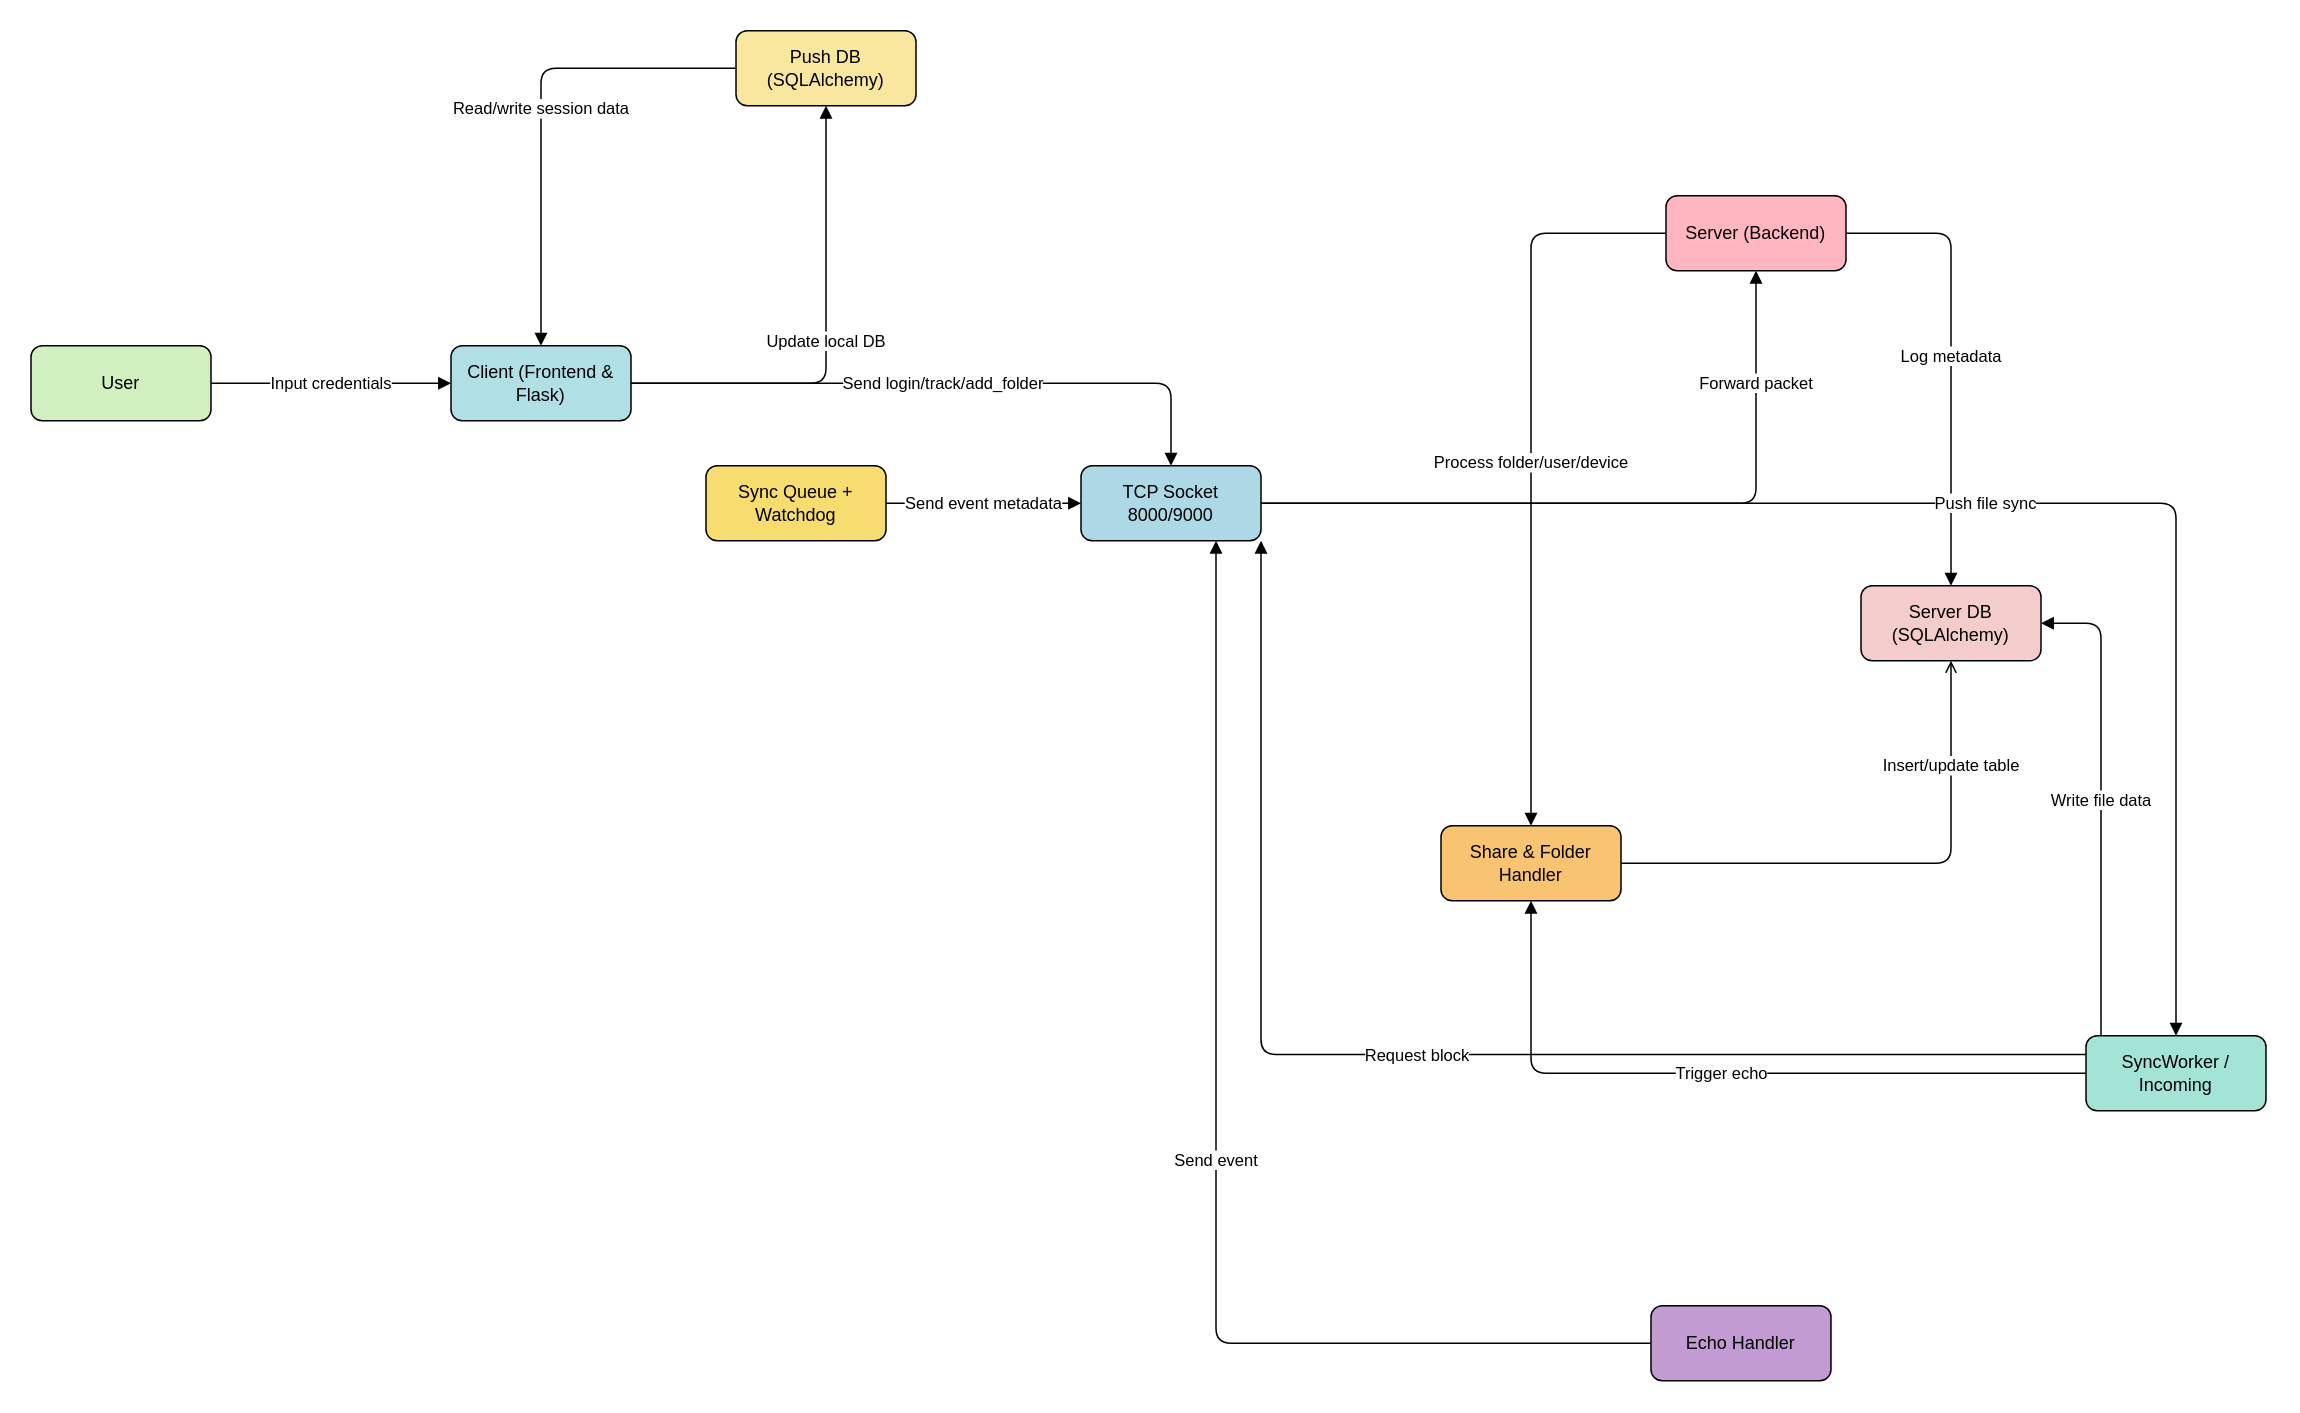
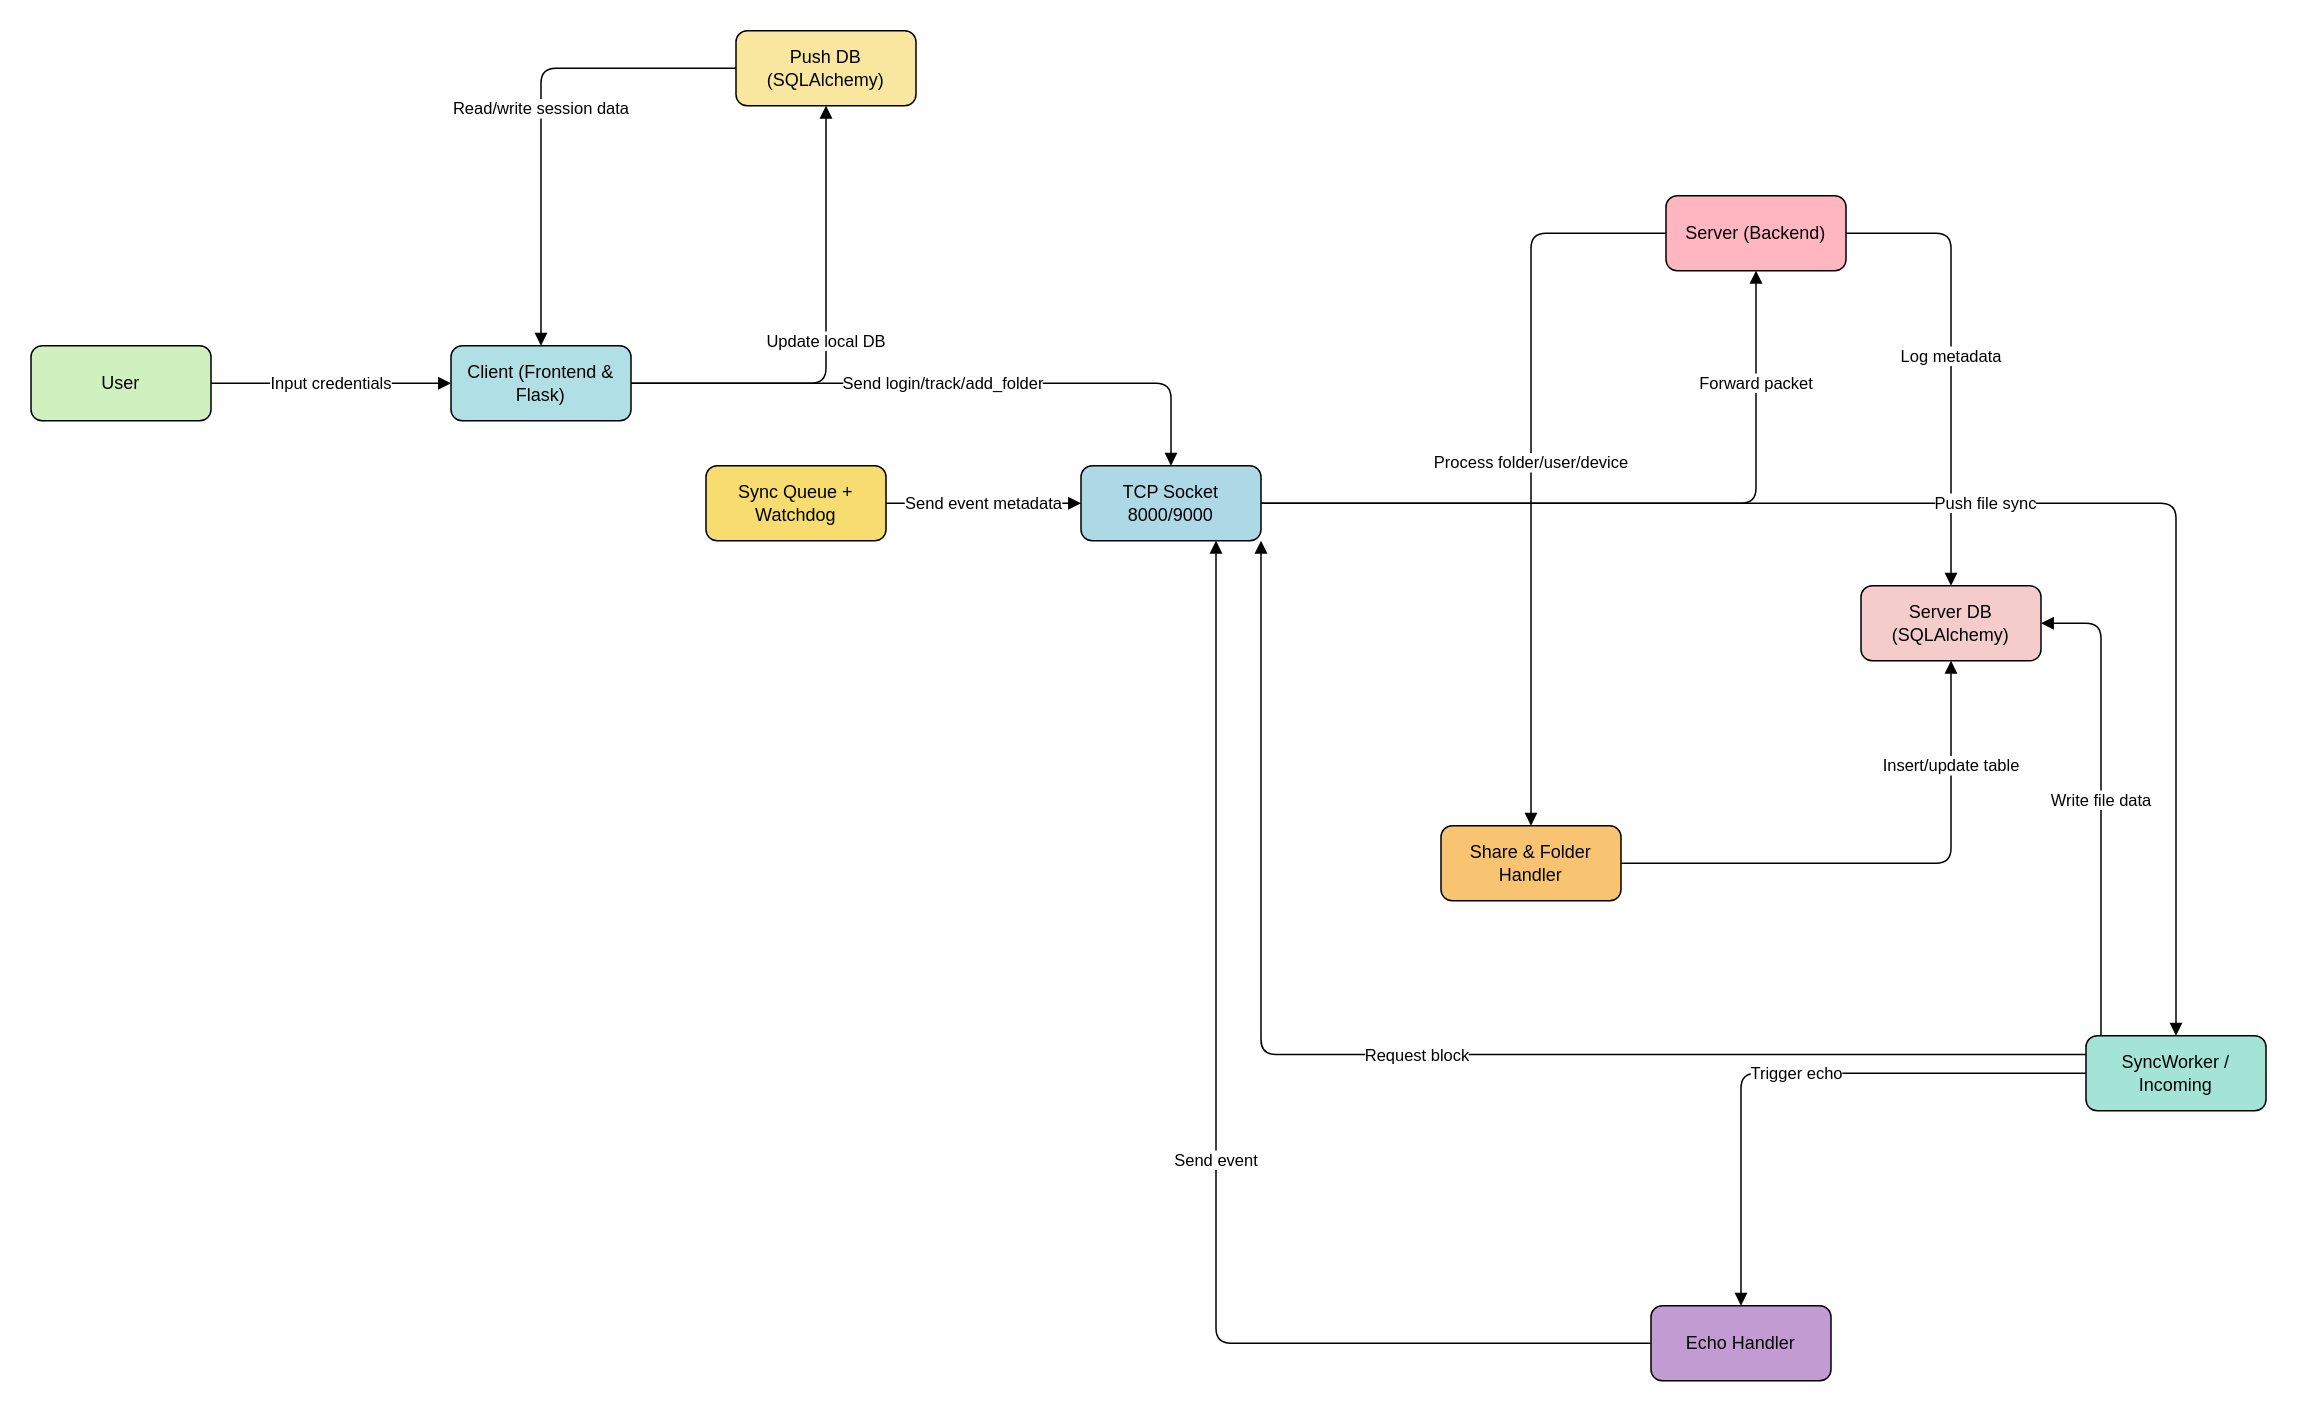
(1951, 670) -> (1951, 674)
(1612, 1073) -> (1741, 1137)
